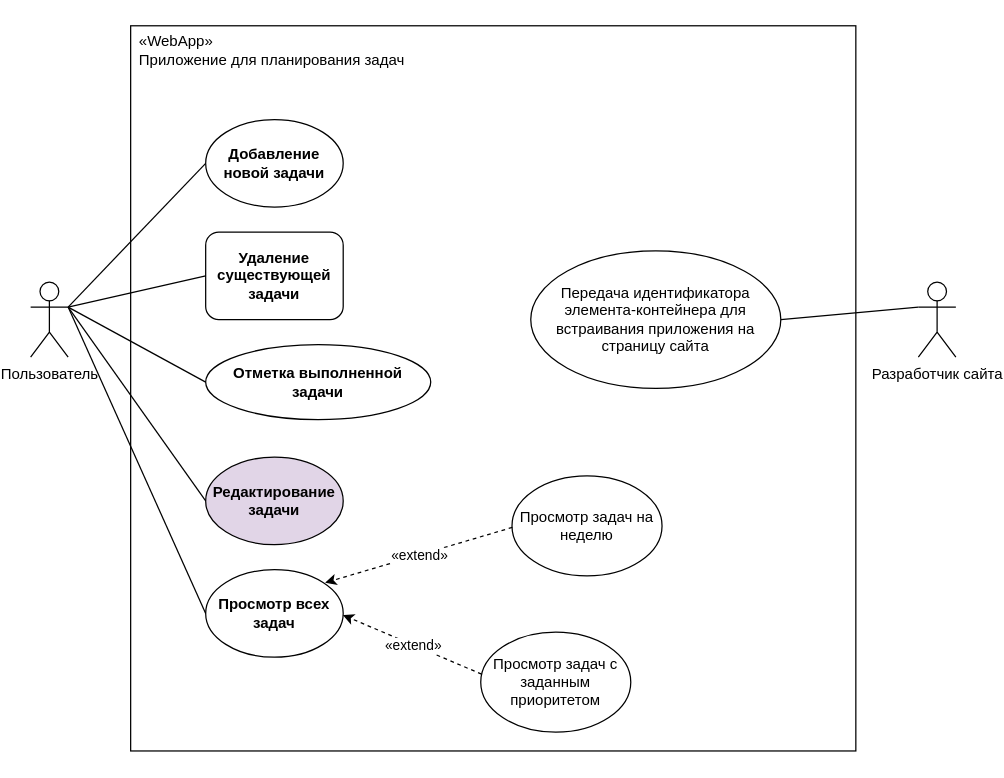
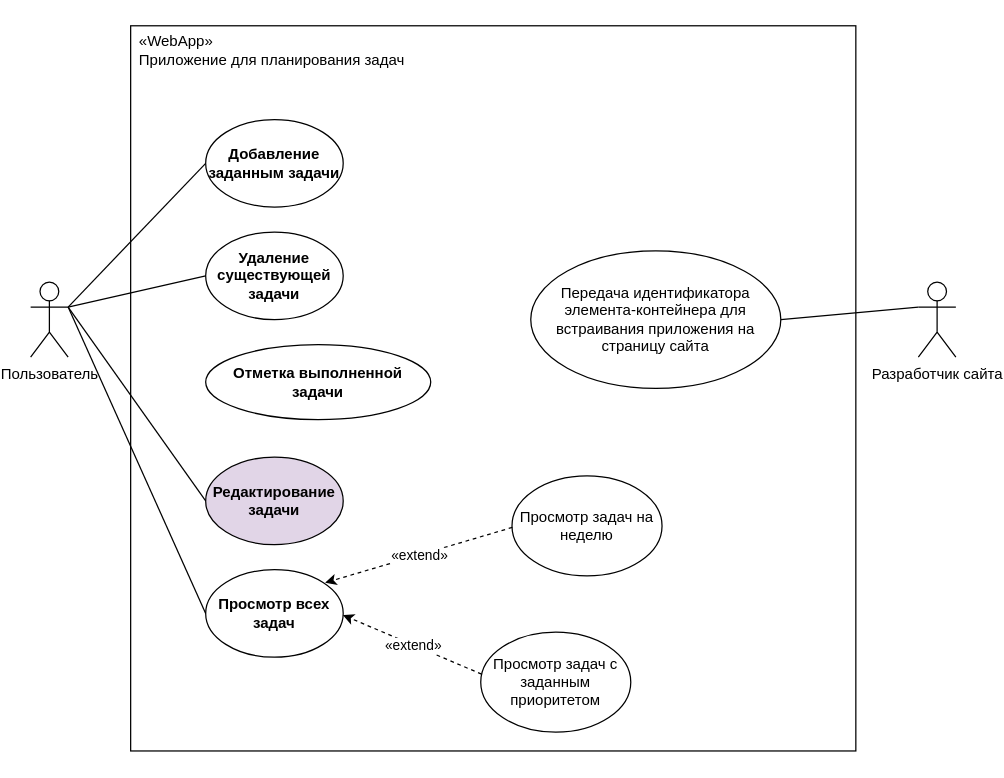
(274, 163) -> (274, 163)
(274, 276) -> (274, 276)
(140, 346) -> none
